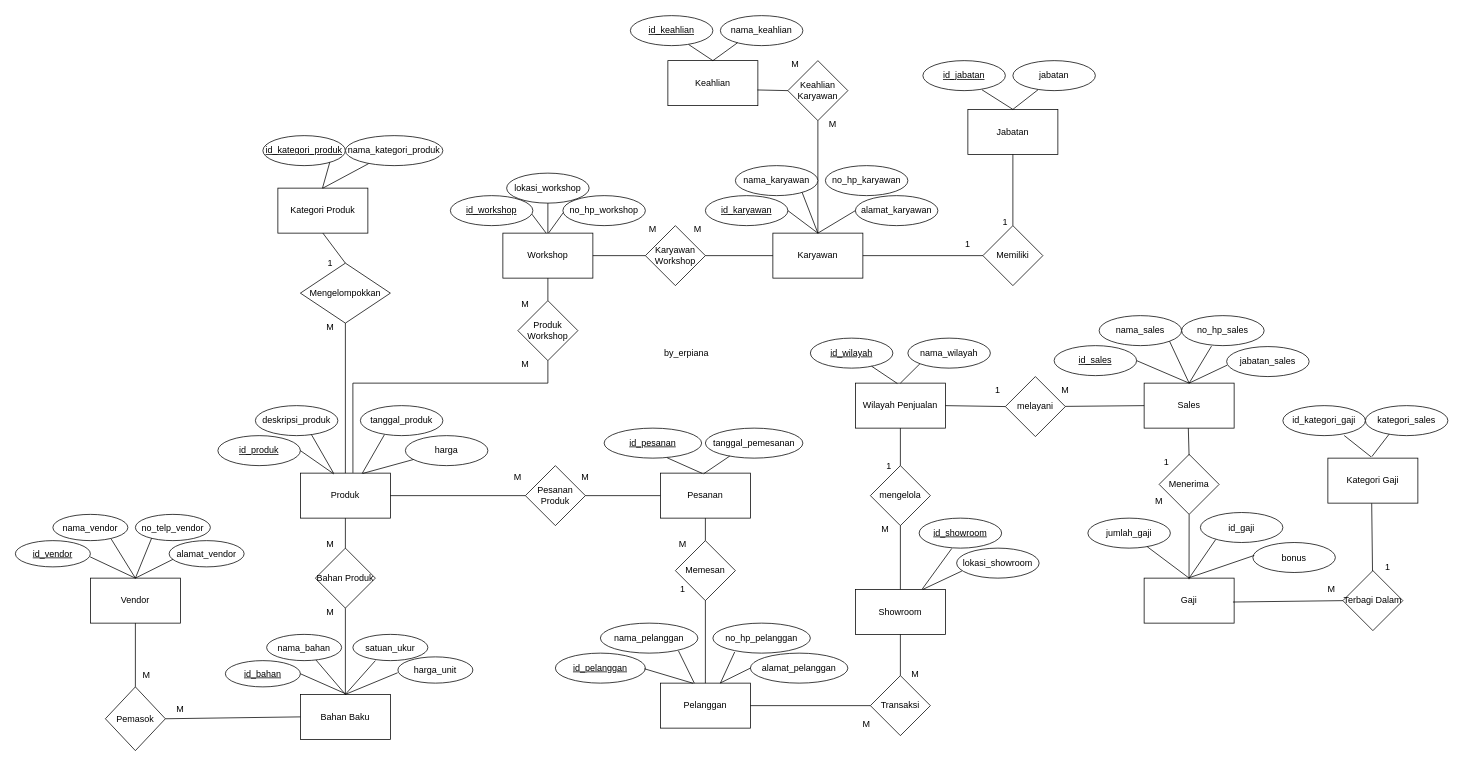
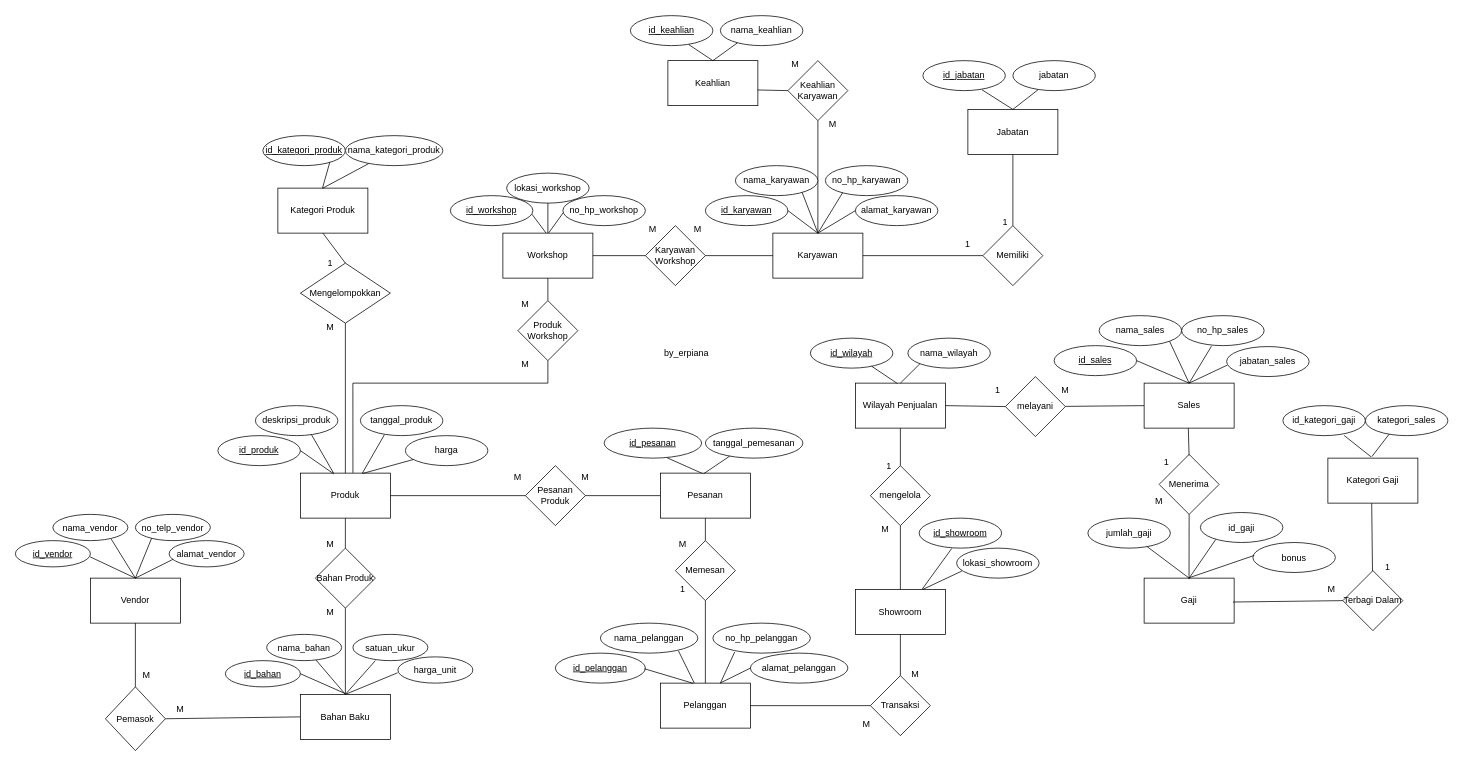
none -> (832, 209)
